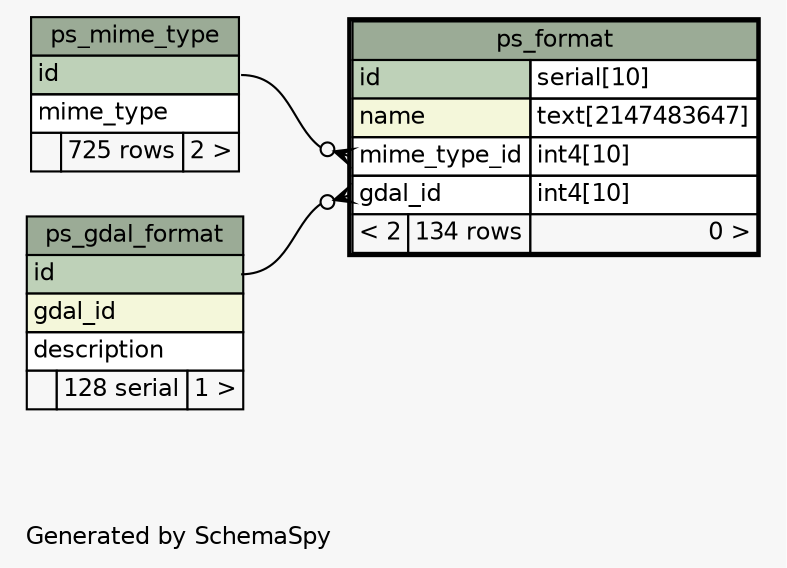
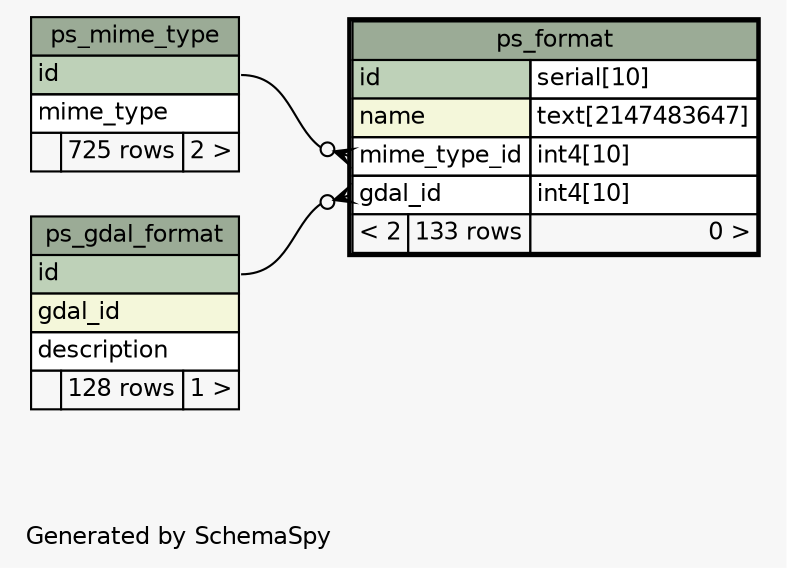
(469, 233) -> (469, 233)
(122, 389) -> (122, 389)
